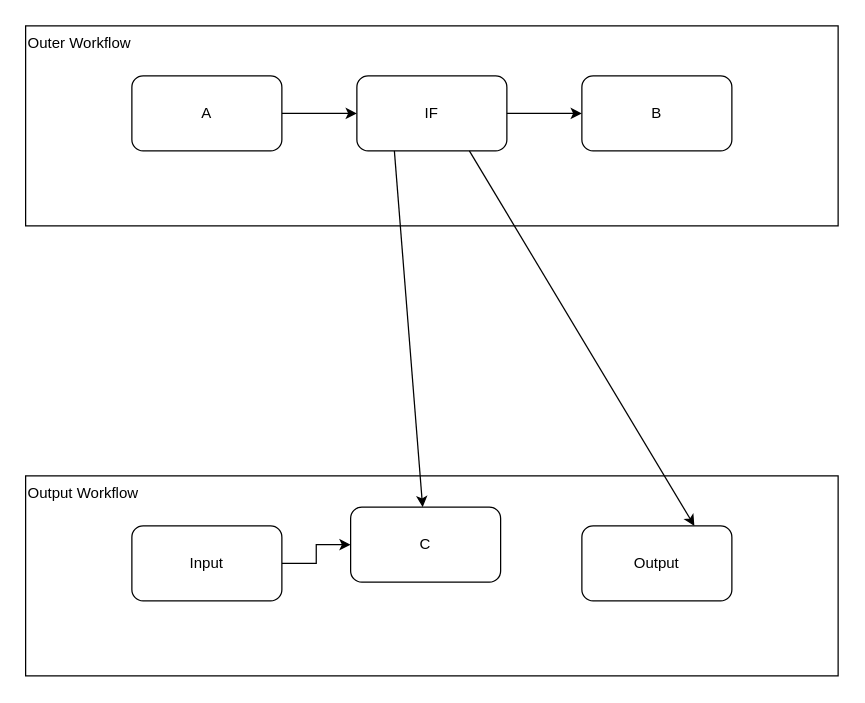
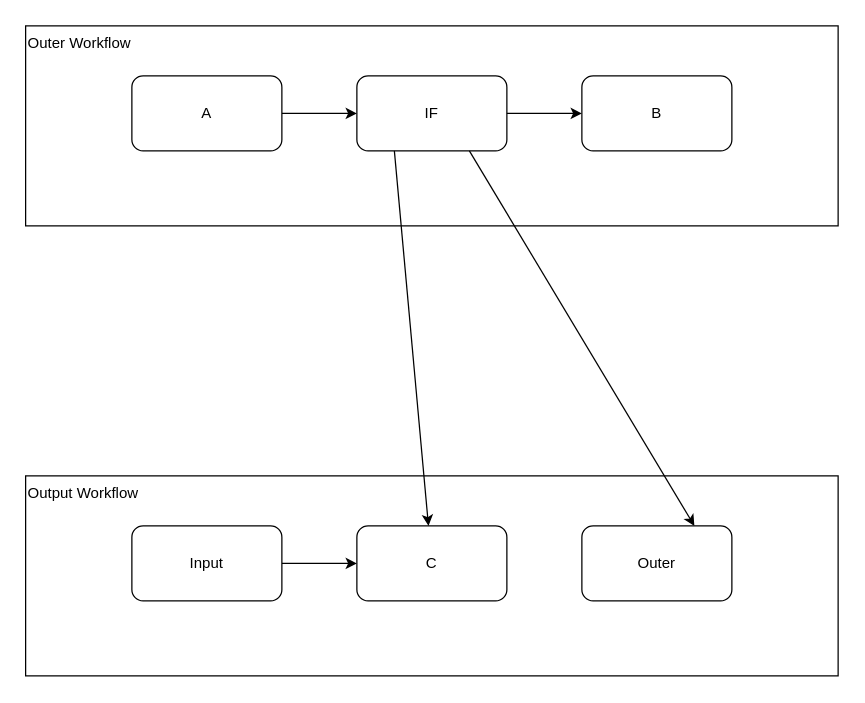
(426, 544) -> (432, 563)
(657, 563) -> (657, 563)
